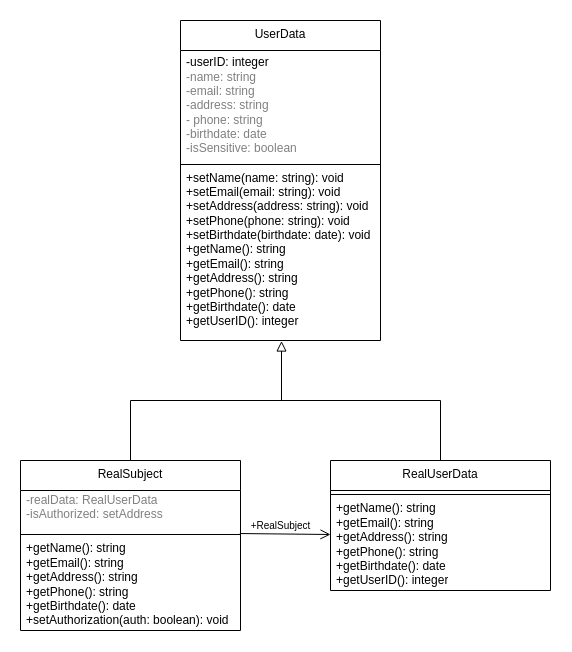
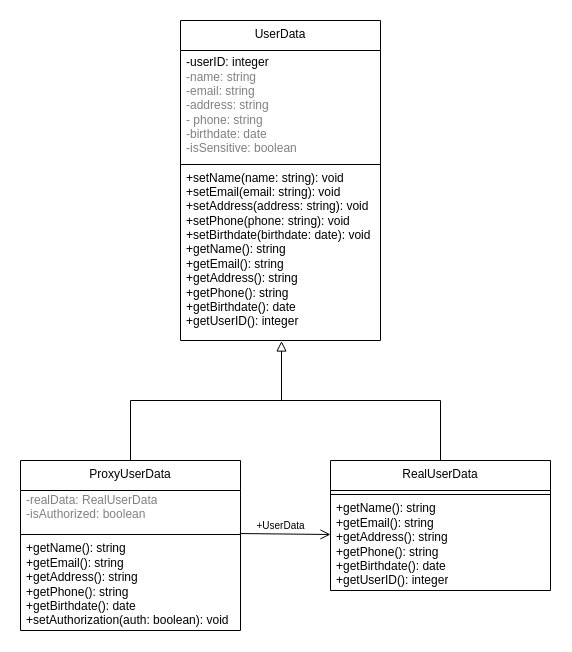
(131, 475) -> (131, 475)
(104, 511) -> (98, 511)
(281, 526) -> (281, 526)
